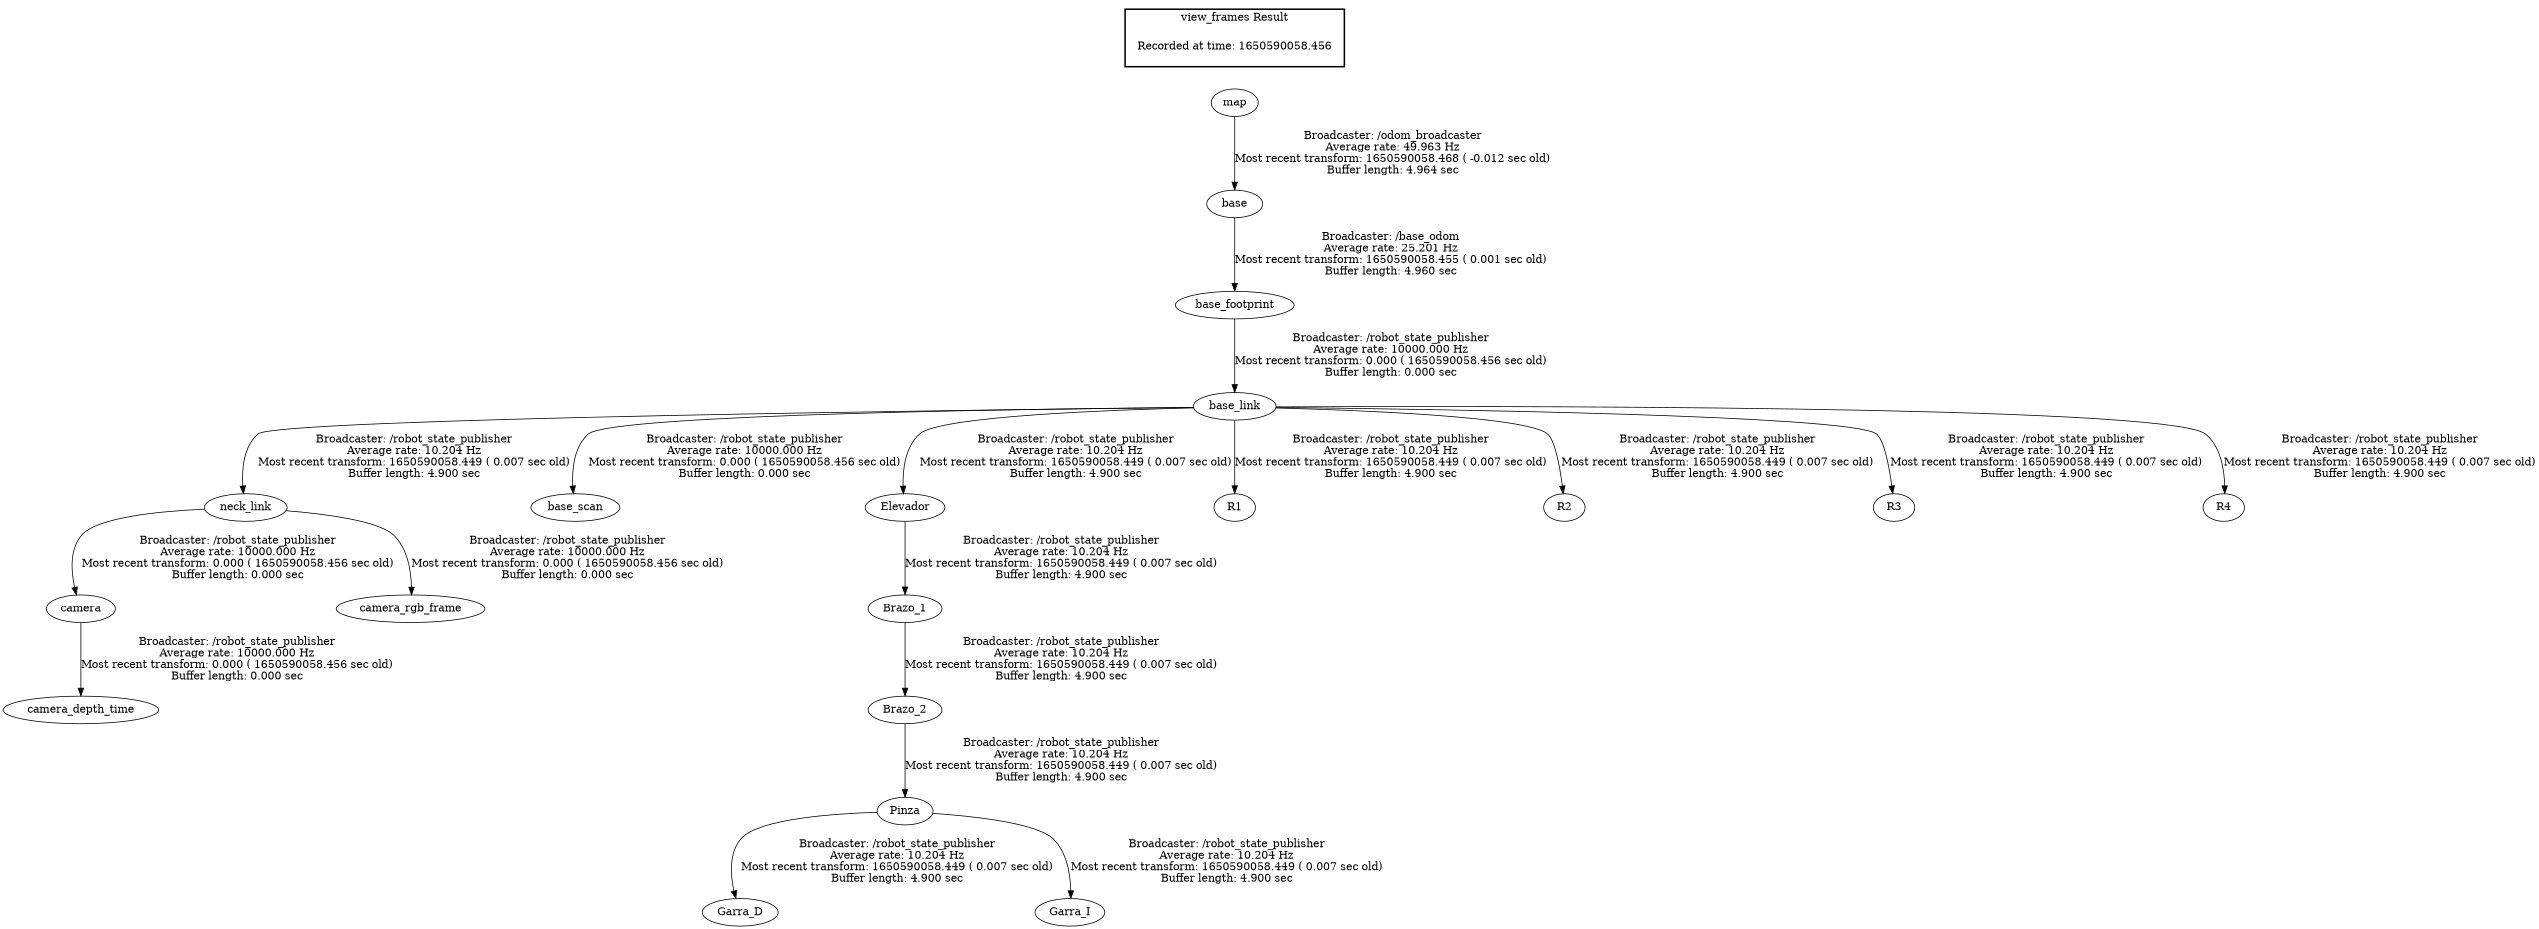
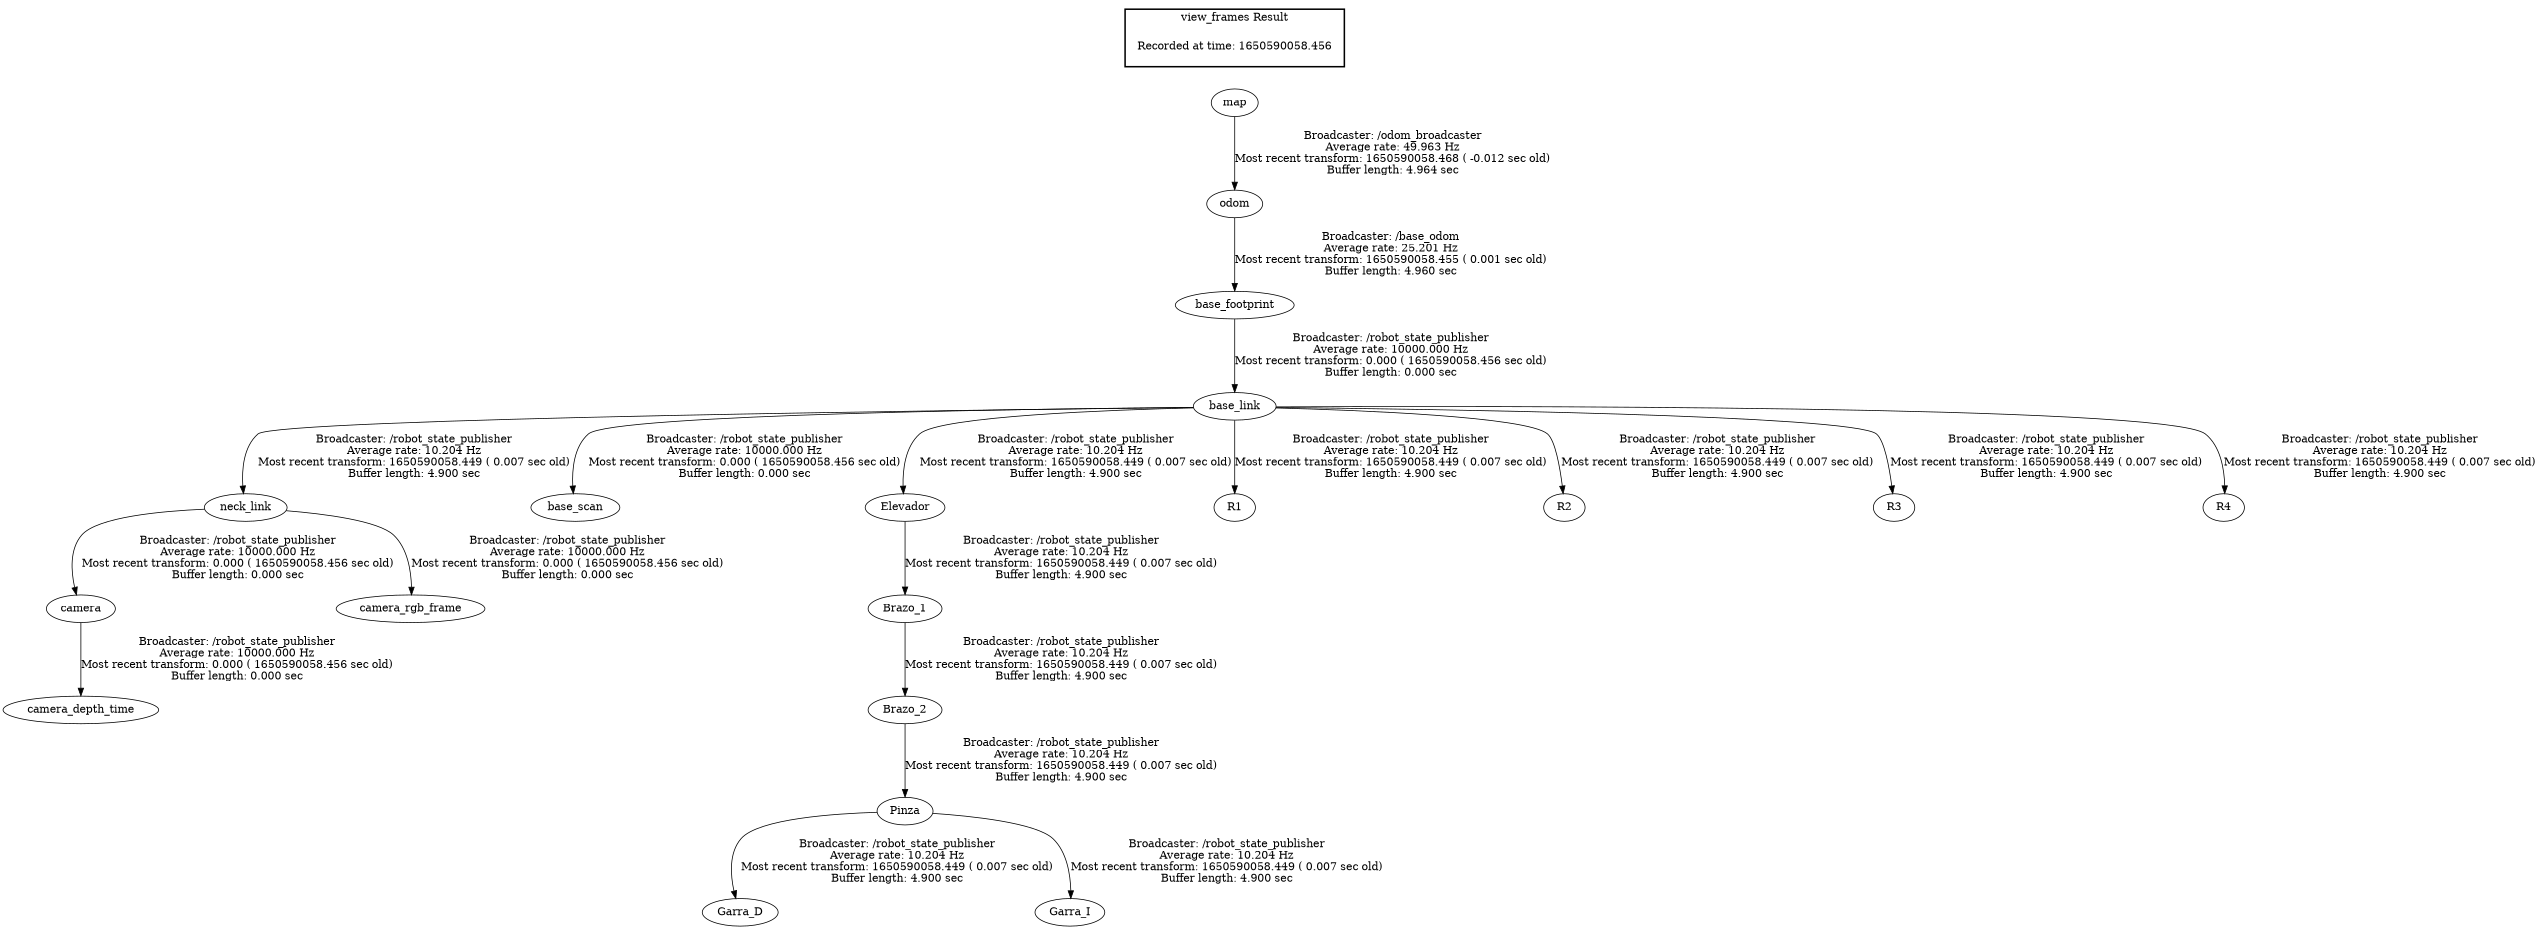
(1235, 204) -> (1235, 204)
